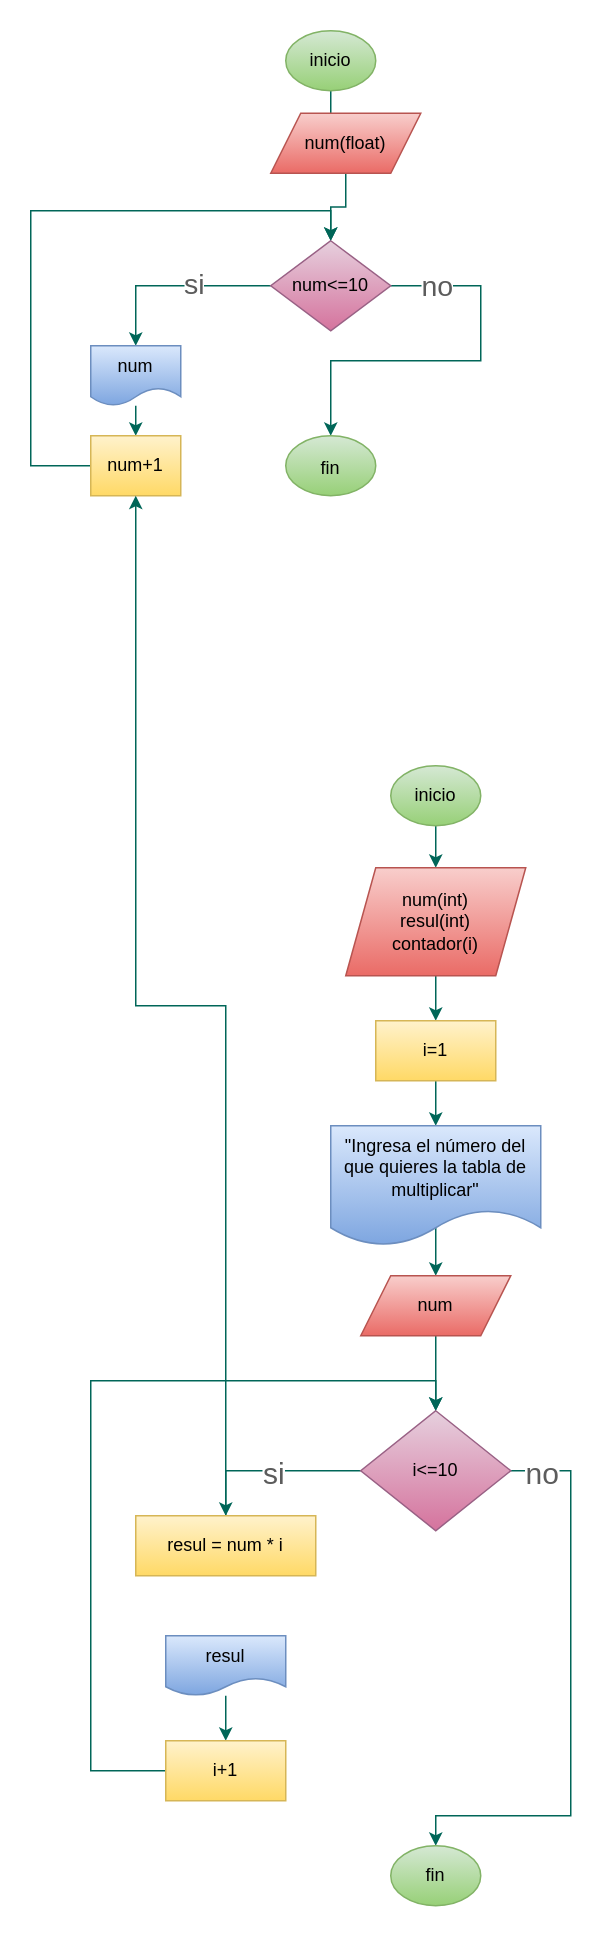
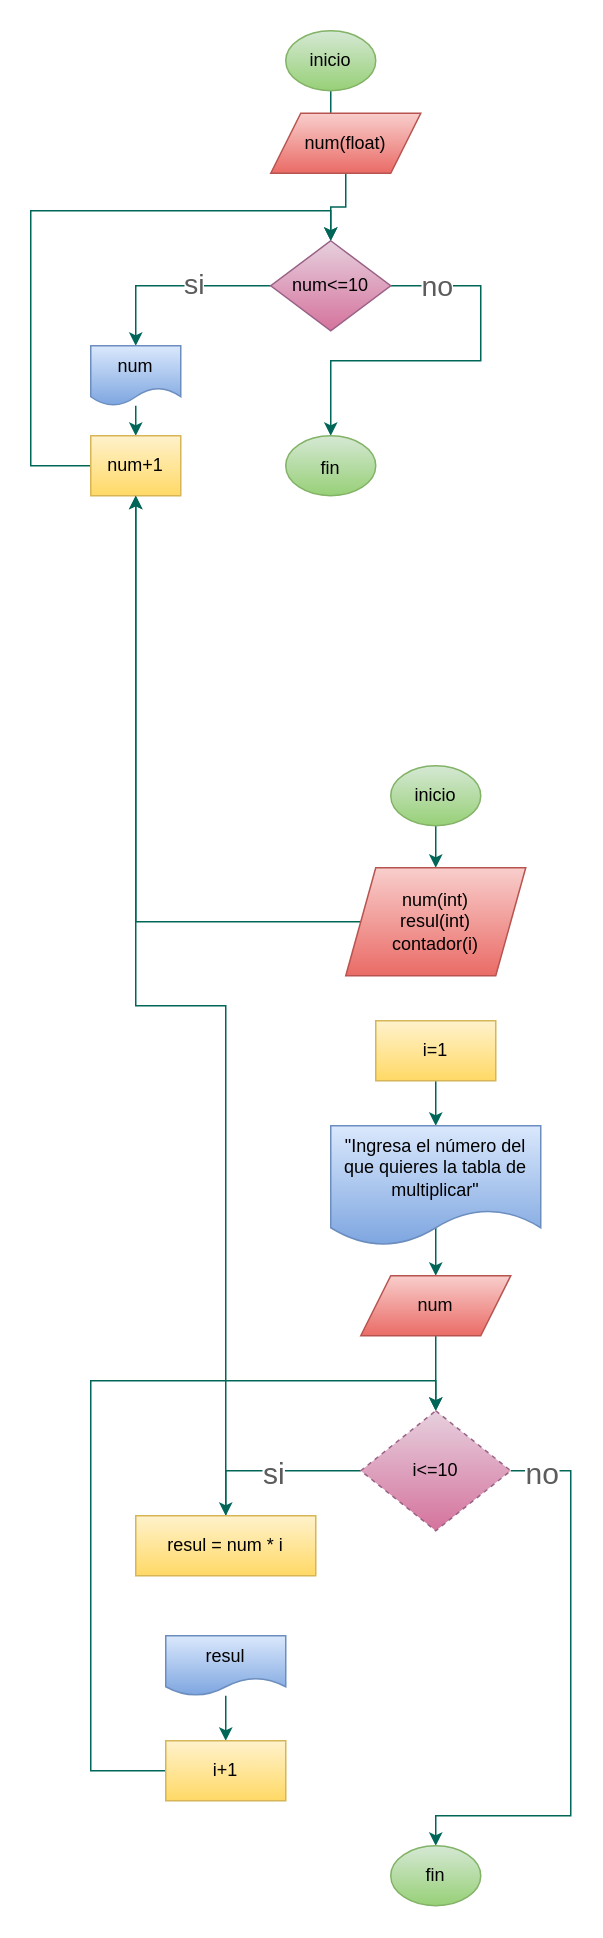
(436, 1004) -> (249, 922)
(436, 1471) -> (436, 1471)
